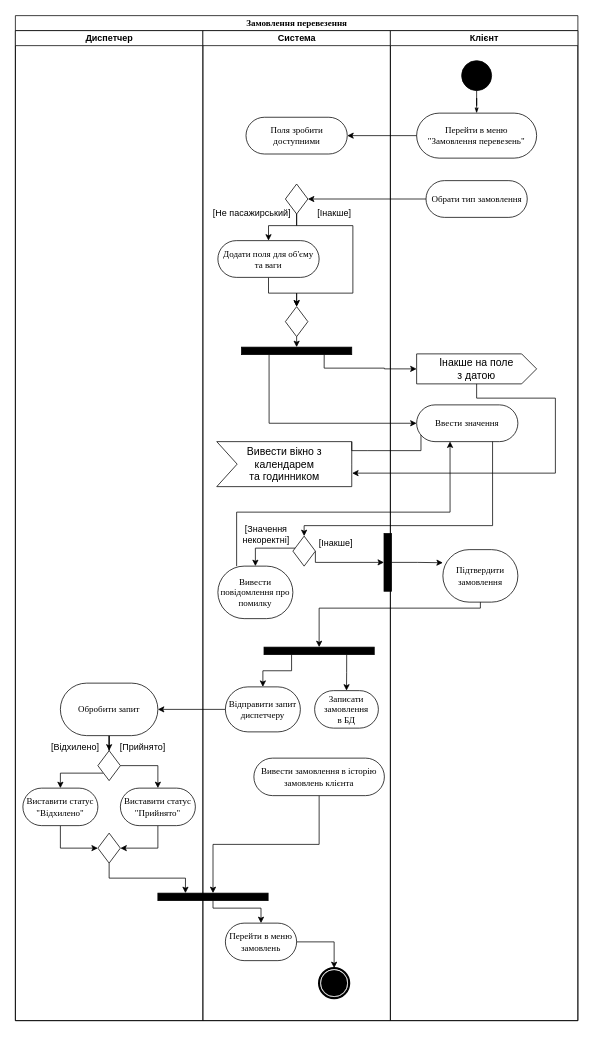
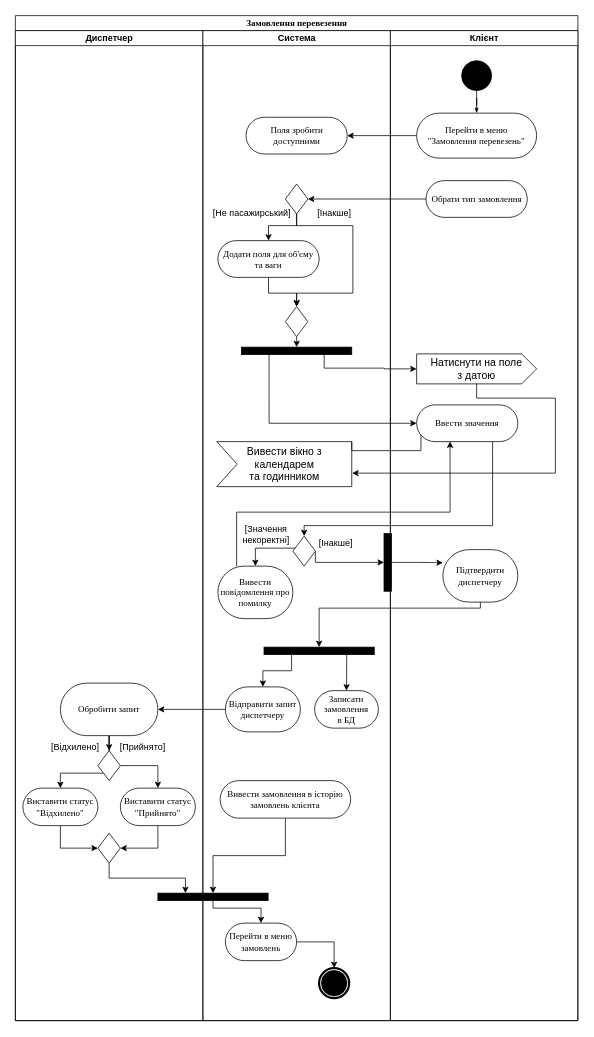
(477, 369) -> (477, 369)
(480, 576) -> (480, 576)
(319, 777) -> (285, 799)
